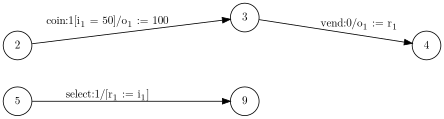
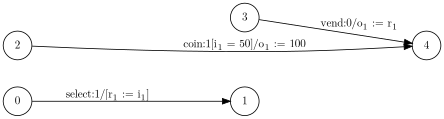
(127, 32) -> (218, 51)
(18, 101) -> (18, 101)
(245, 101) -> (245, 101)
